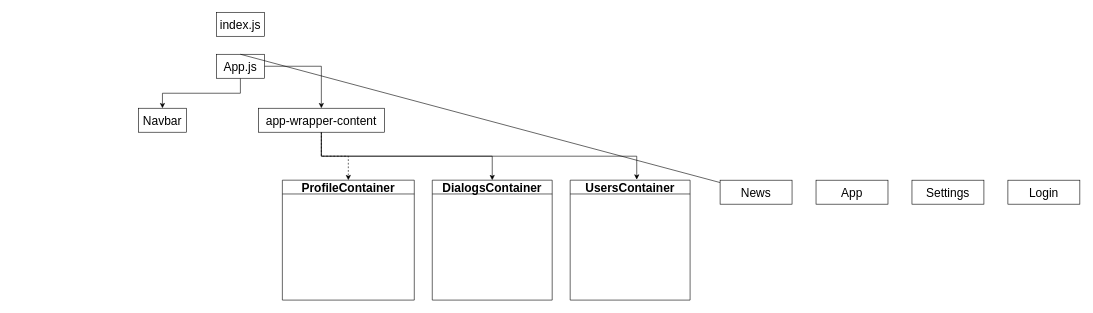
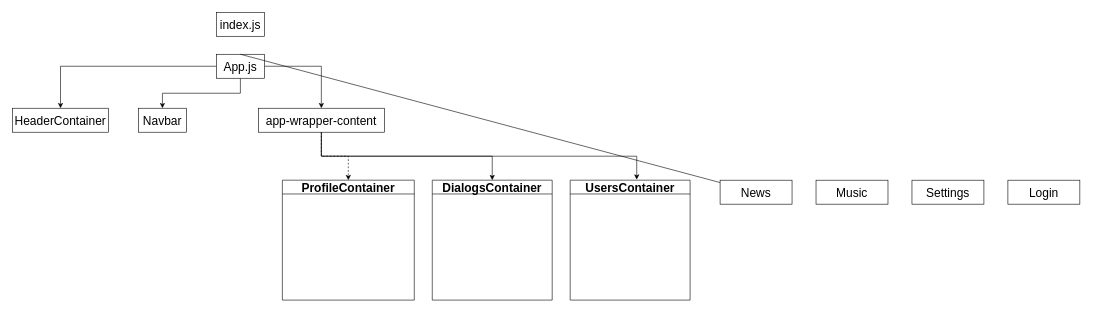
none -> (60, 84)
none -> (60, 120)
(852, 192) -> (852, 192)
